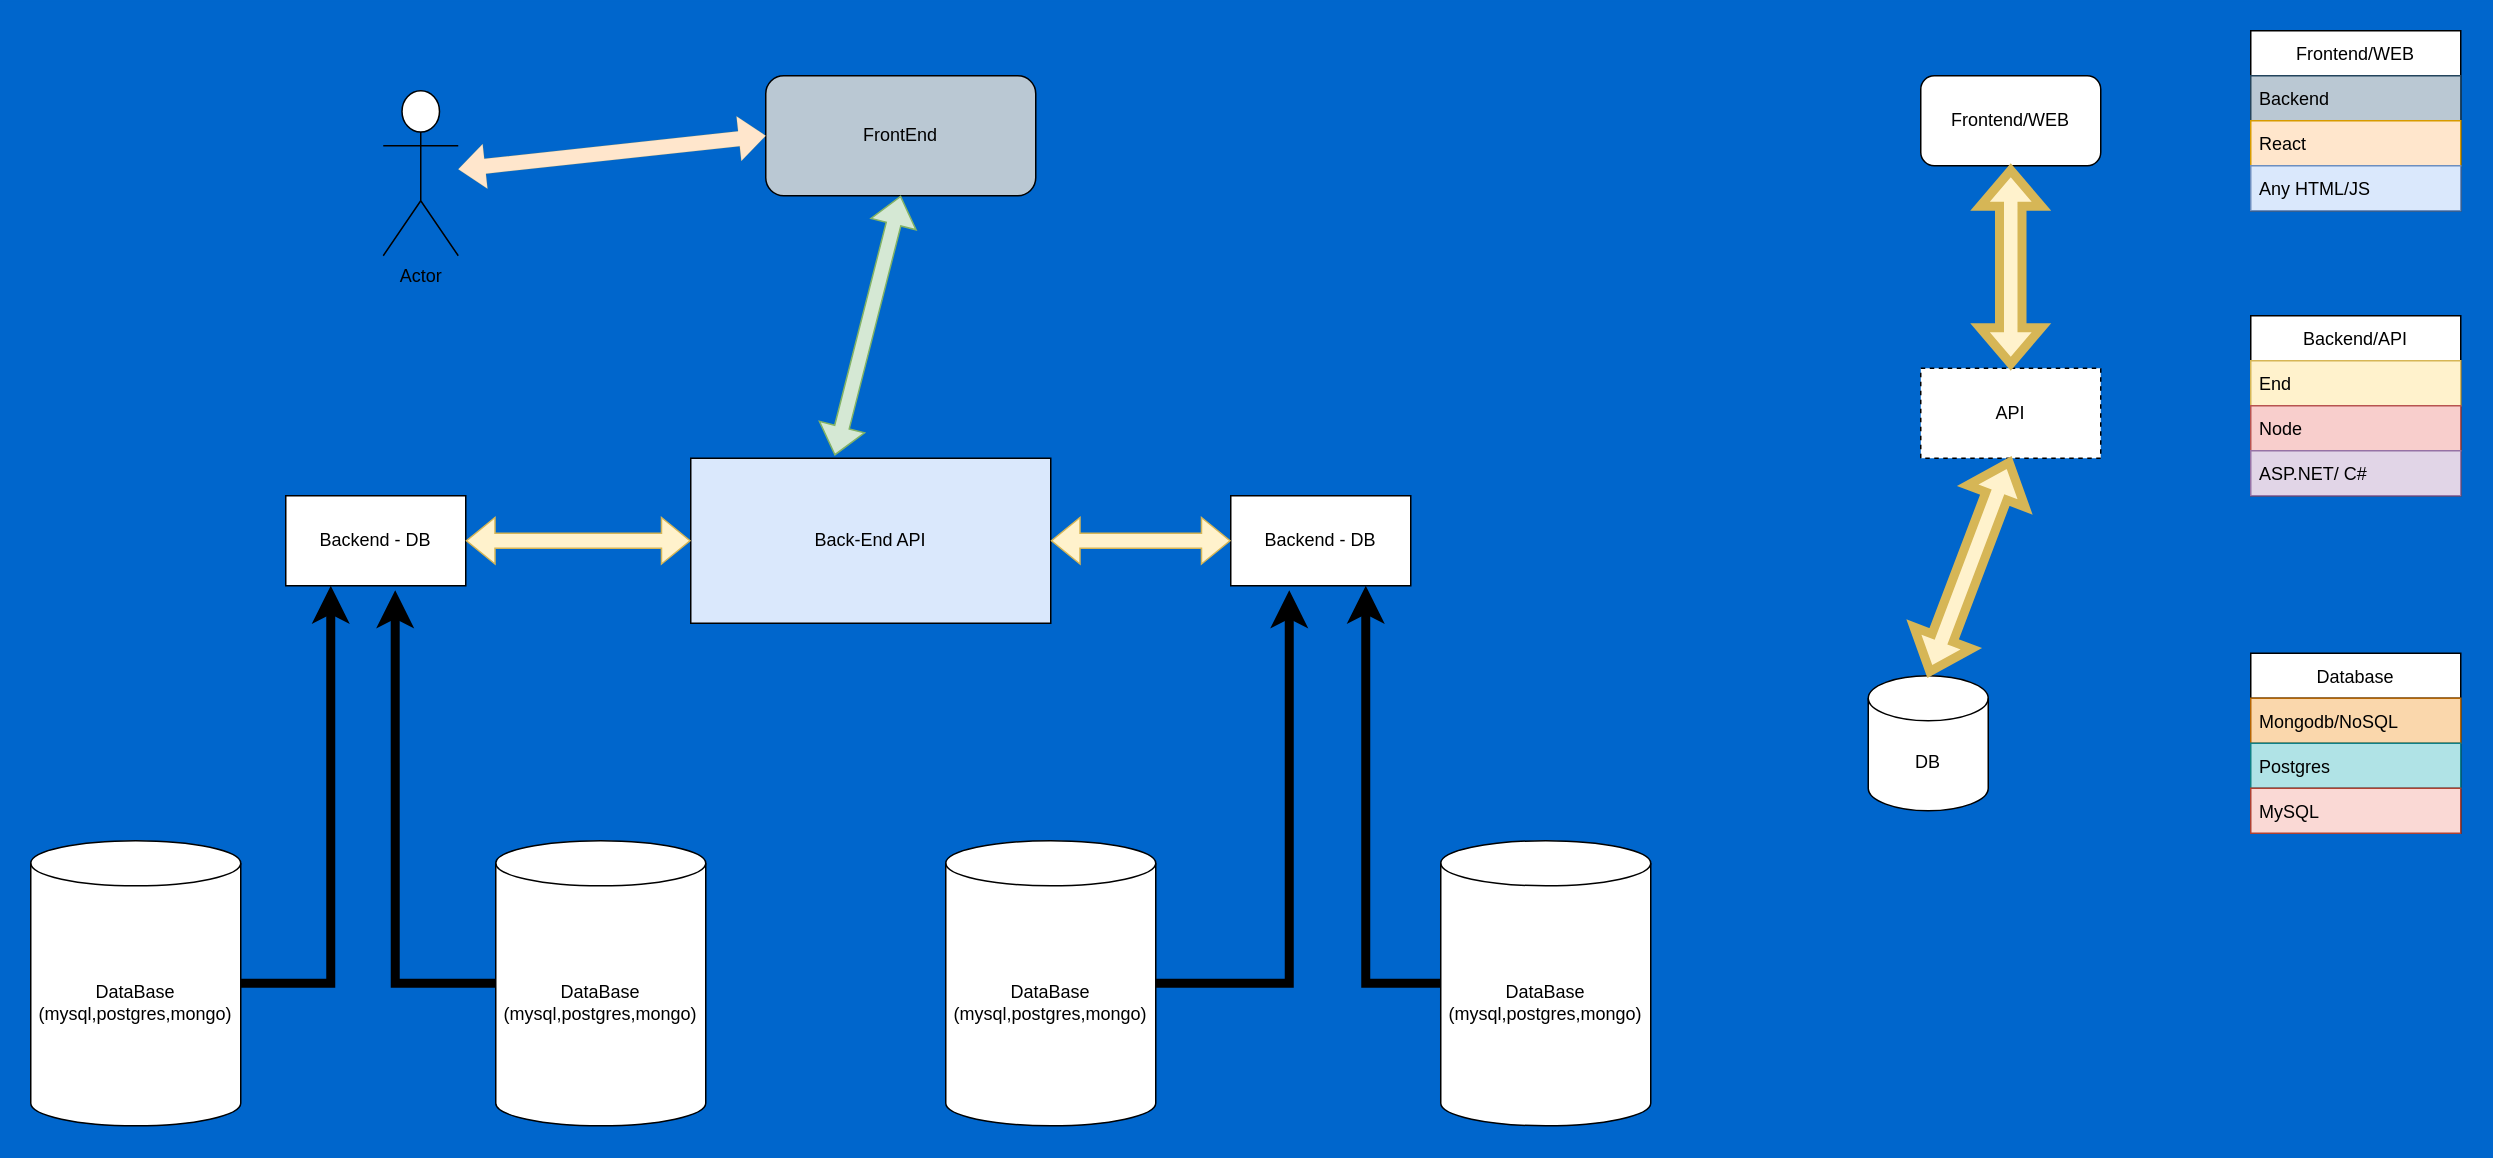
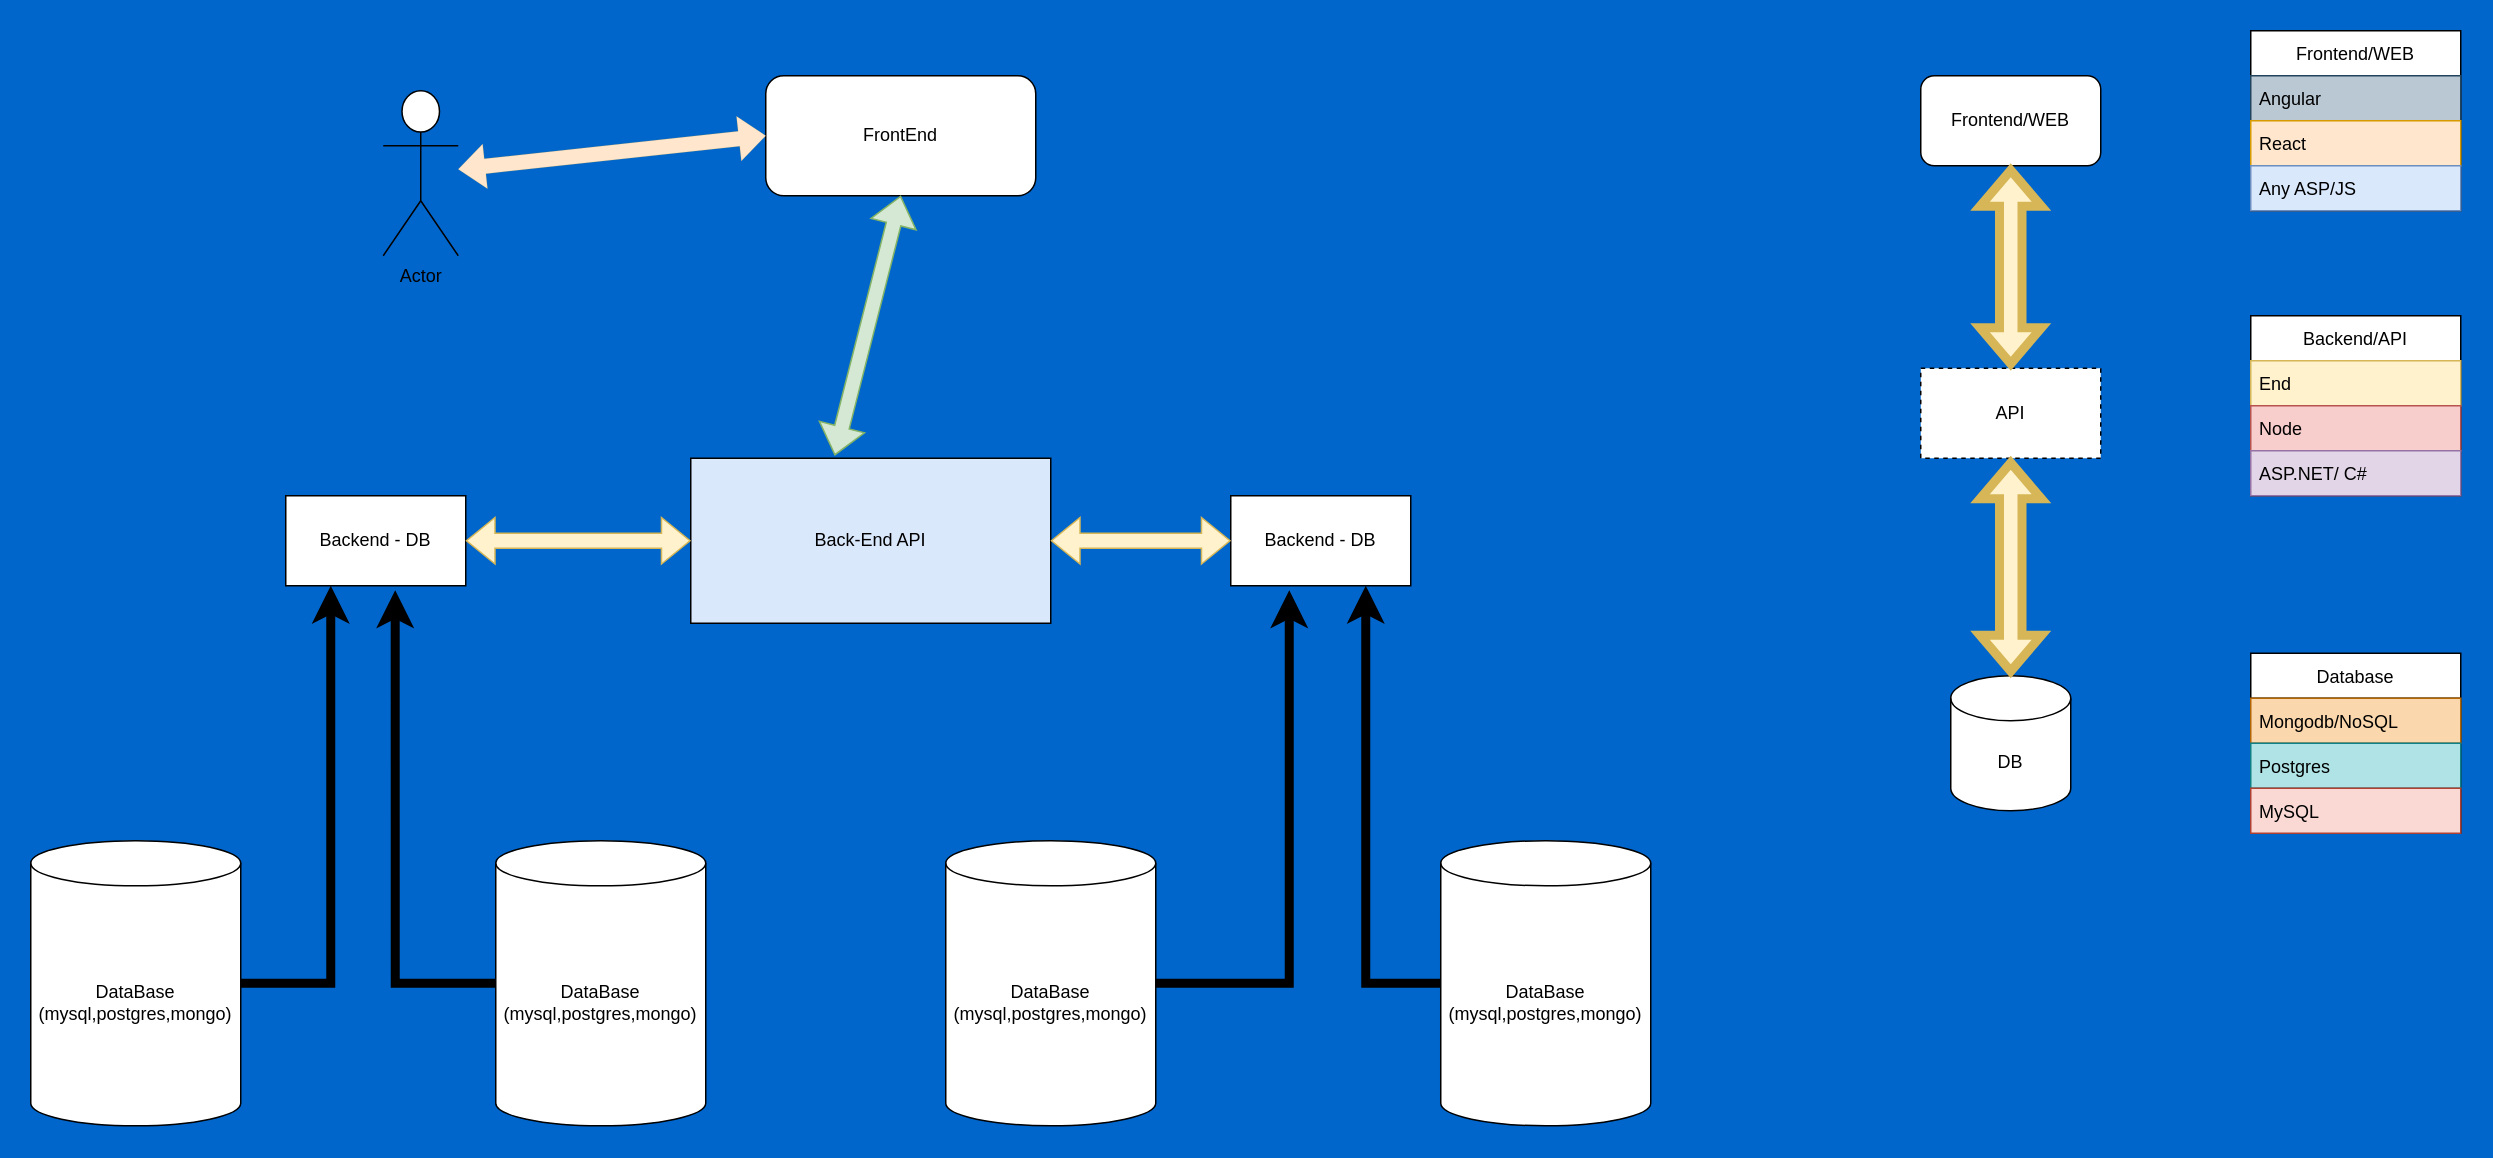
(2294, 99) -> (2292, 99)
(901, 136) -> (901, 136)
(2312, 189) -> (2307, 189)
(1928, 743) -> (2011, 743)
